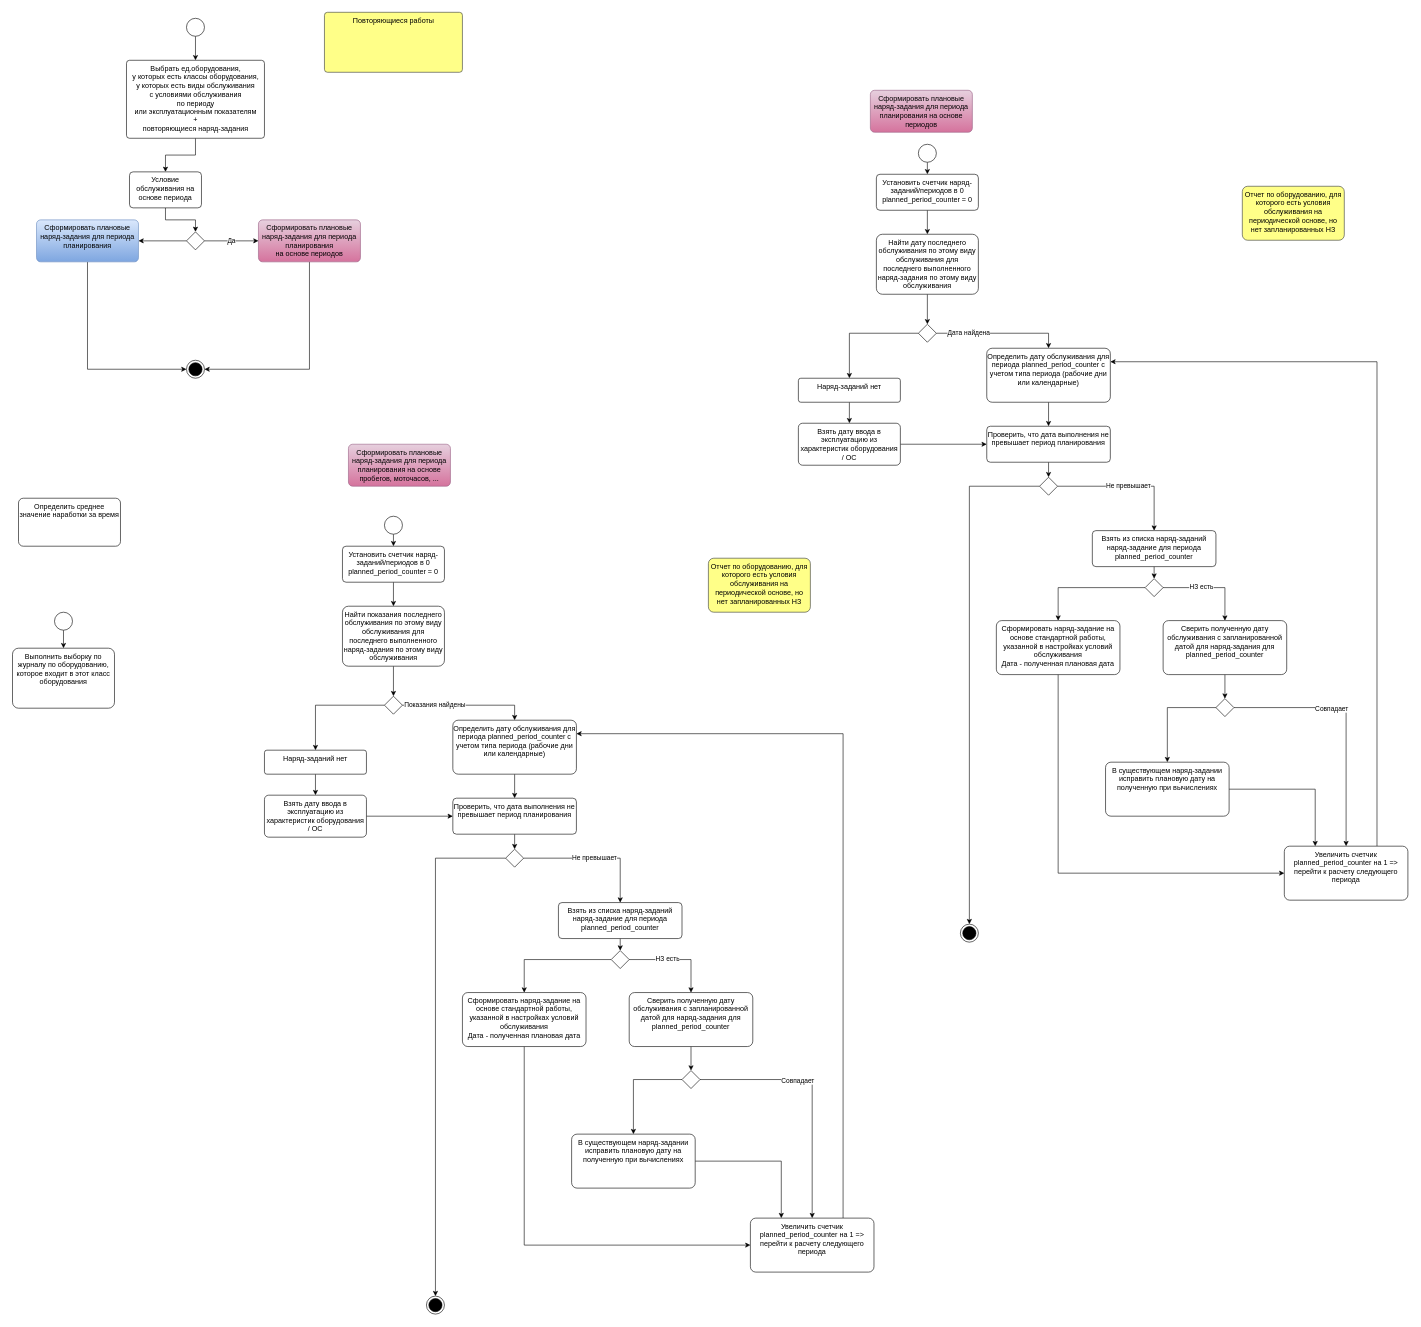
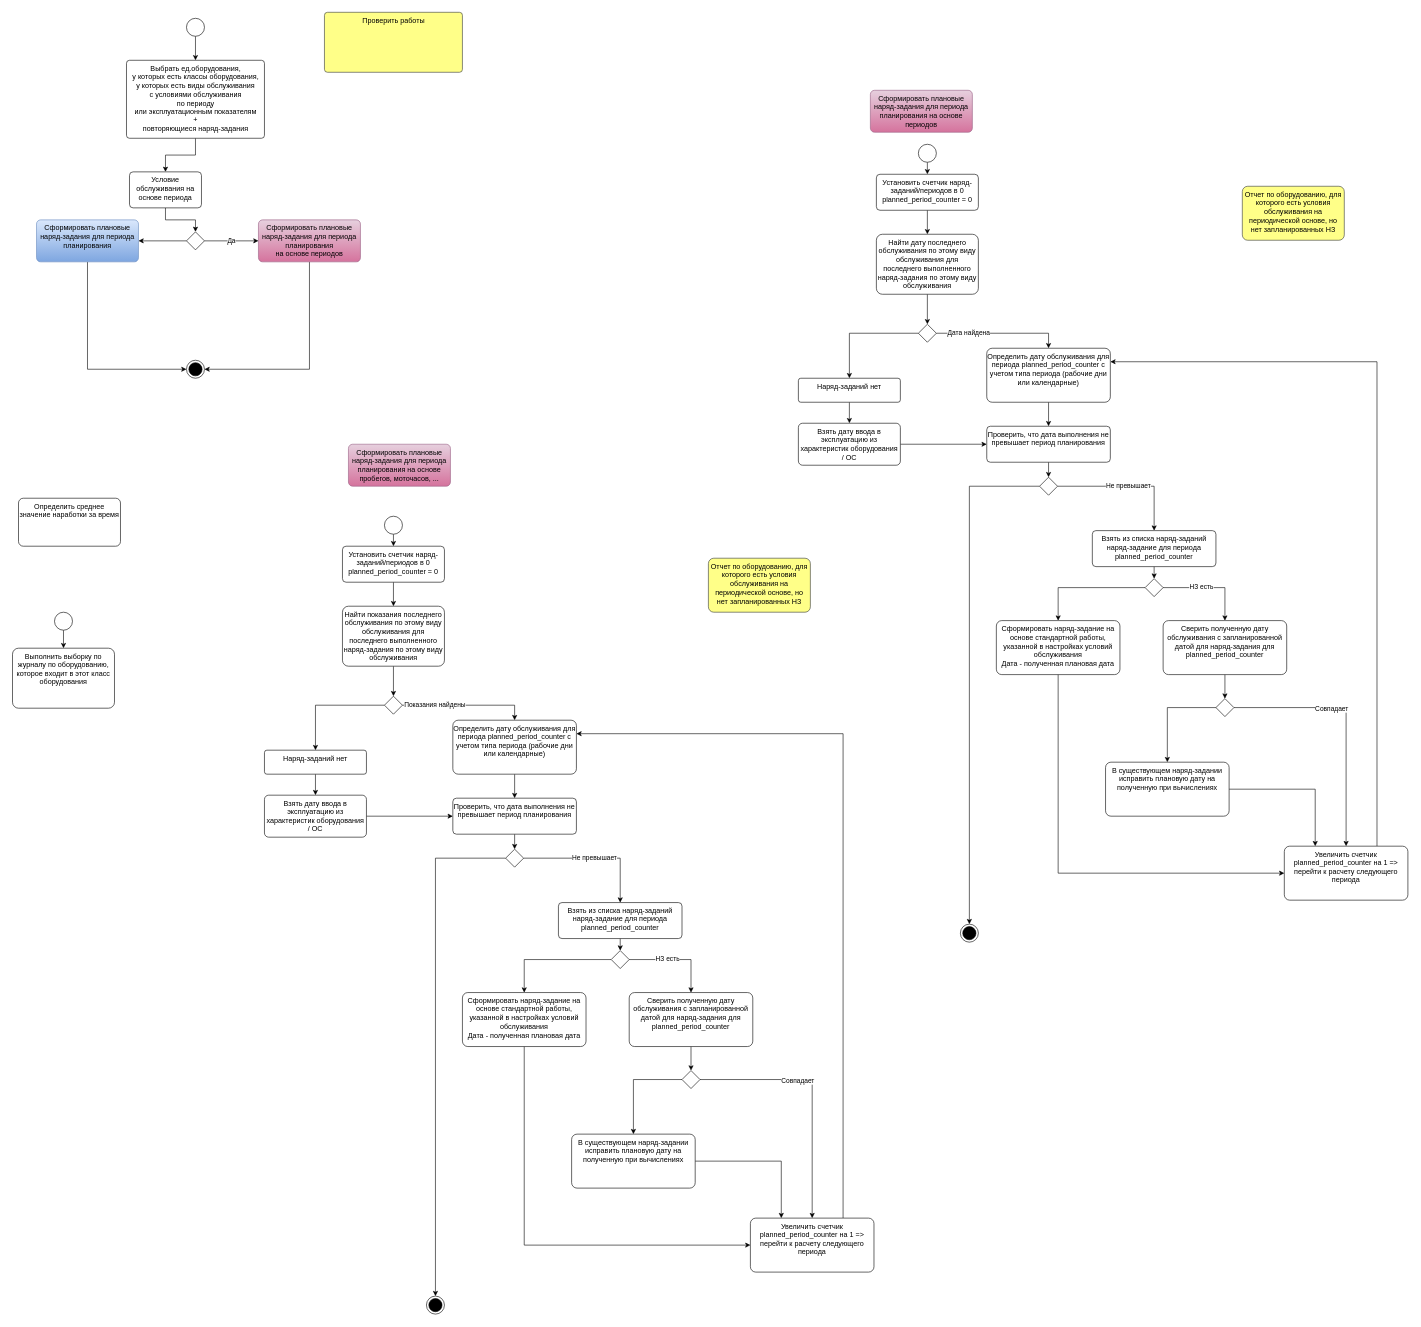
(394, 21) -> (394, 21)
